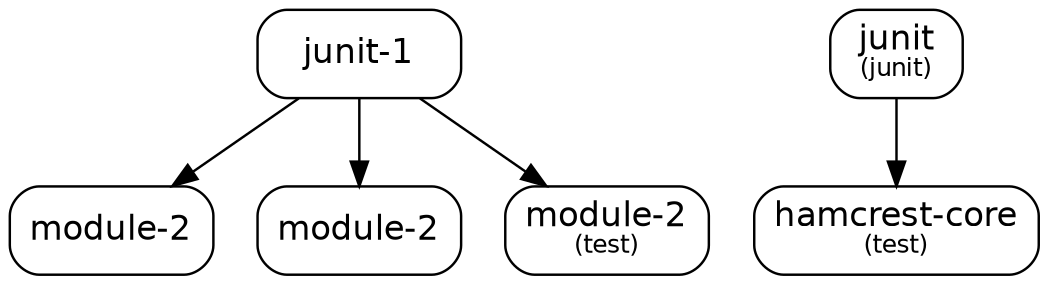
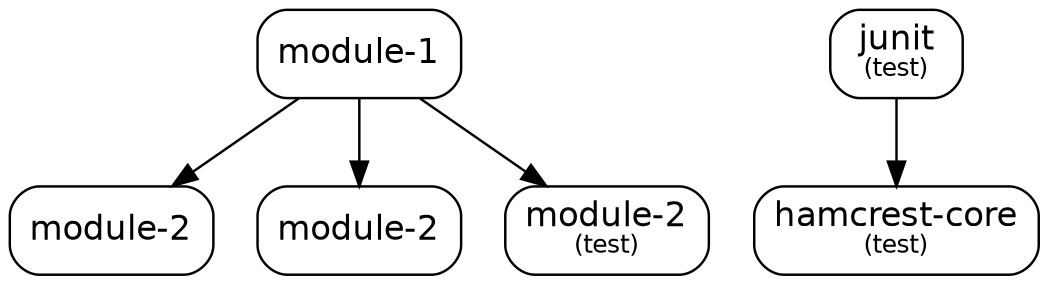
(359, 54) -> (359, 54)
(896, 69) -> (896, 69)
